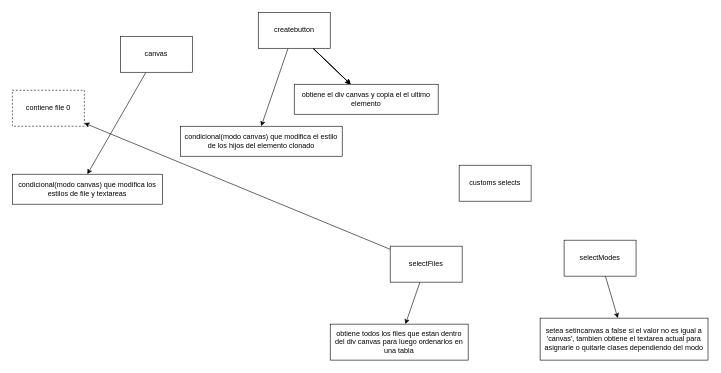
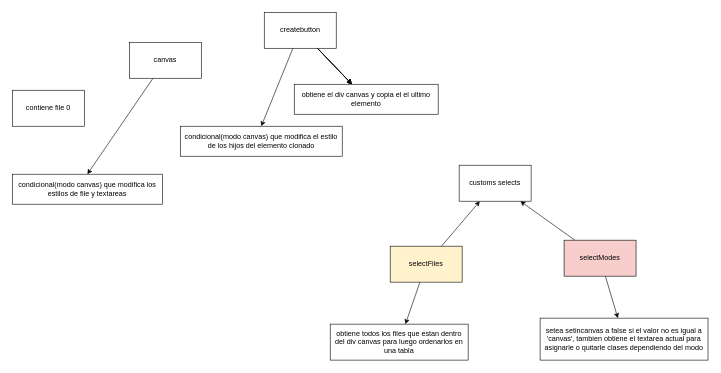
(294, 30) -> (300, 30)
(156, 54) -> (165, 60)
(48, 108) -> (48, 108)
(240, 187) -> (461, 224)
none -> (549, 222)
(600, 258) -> (600, 258)
(426, 264) -> (426, 264)
